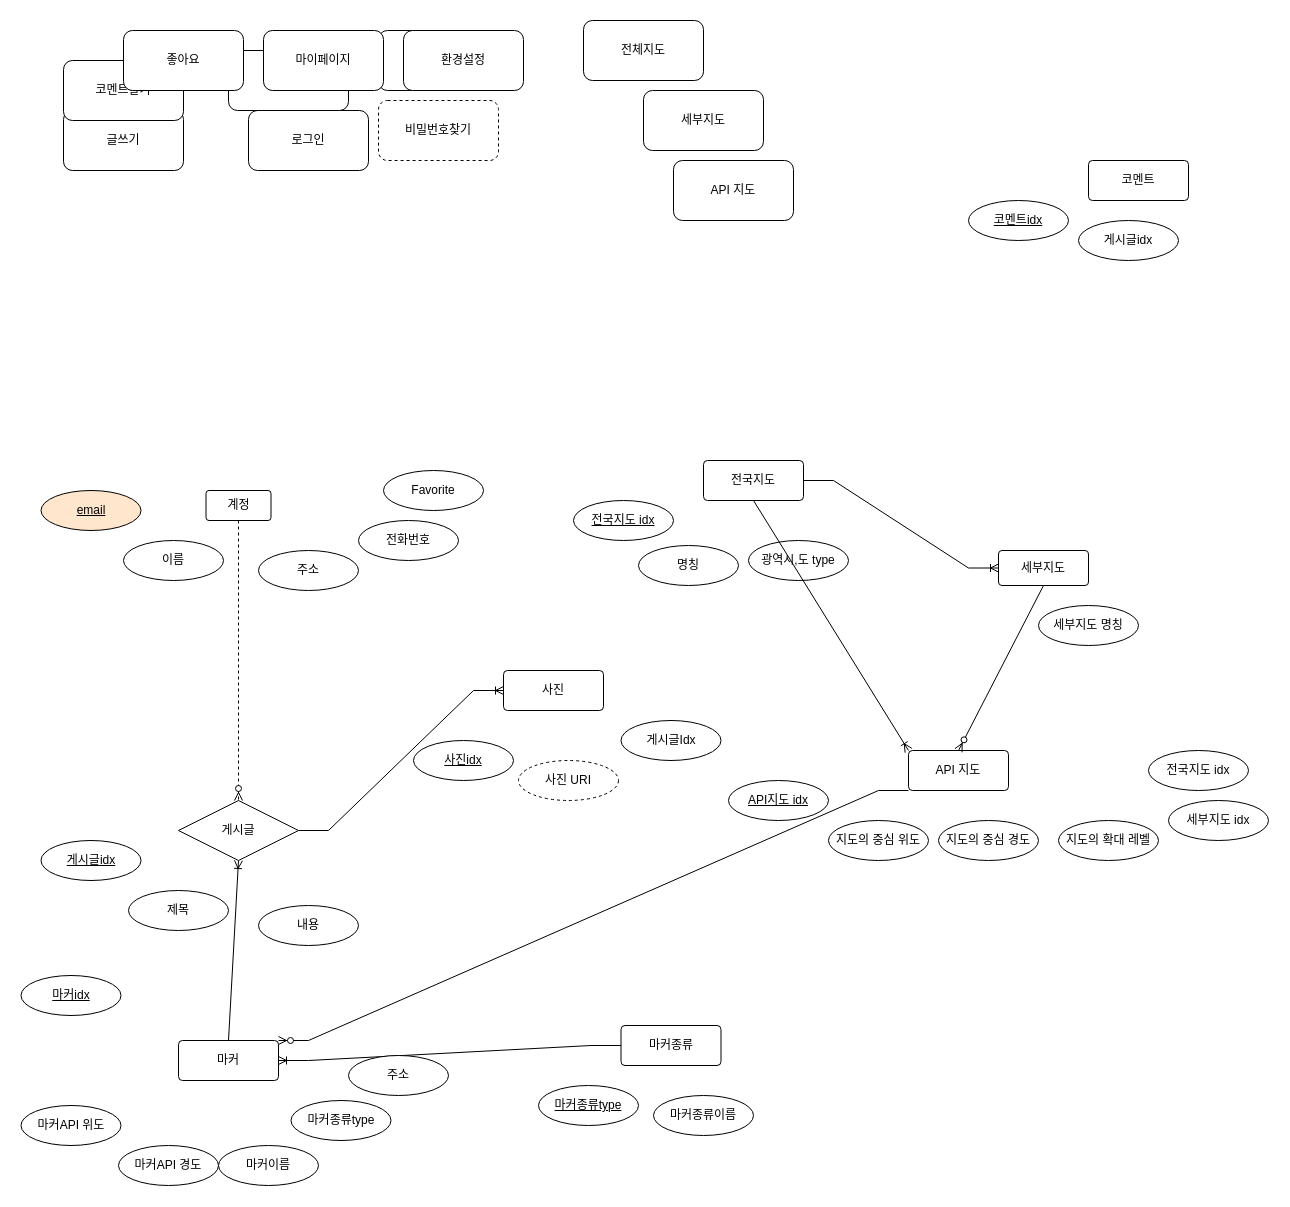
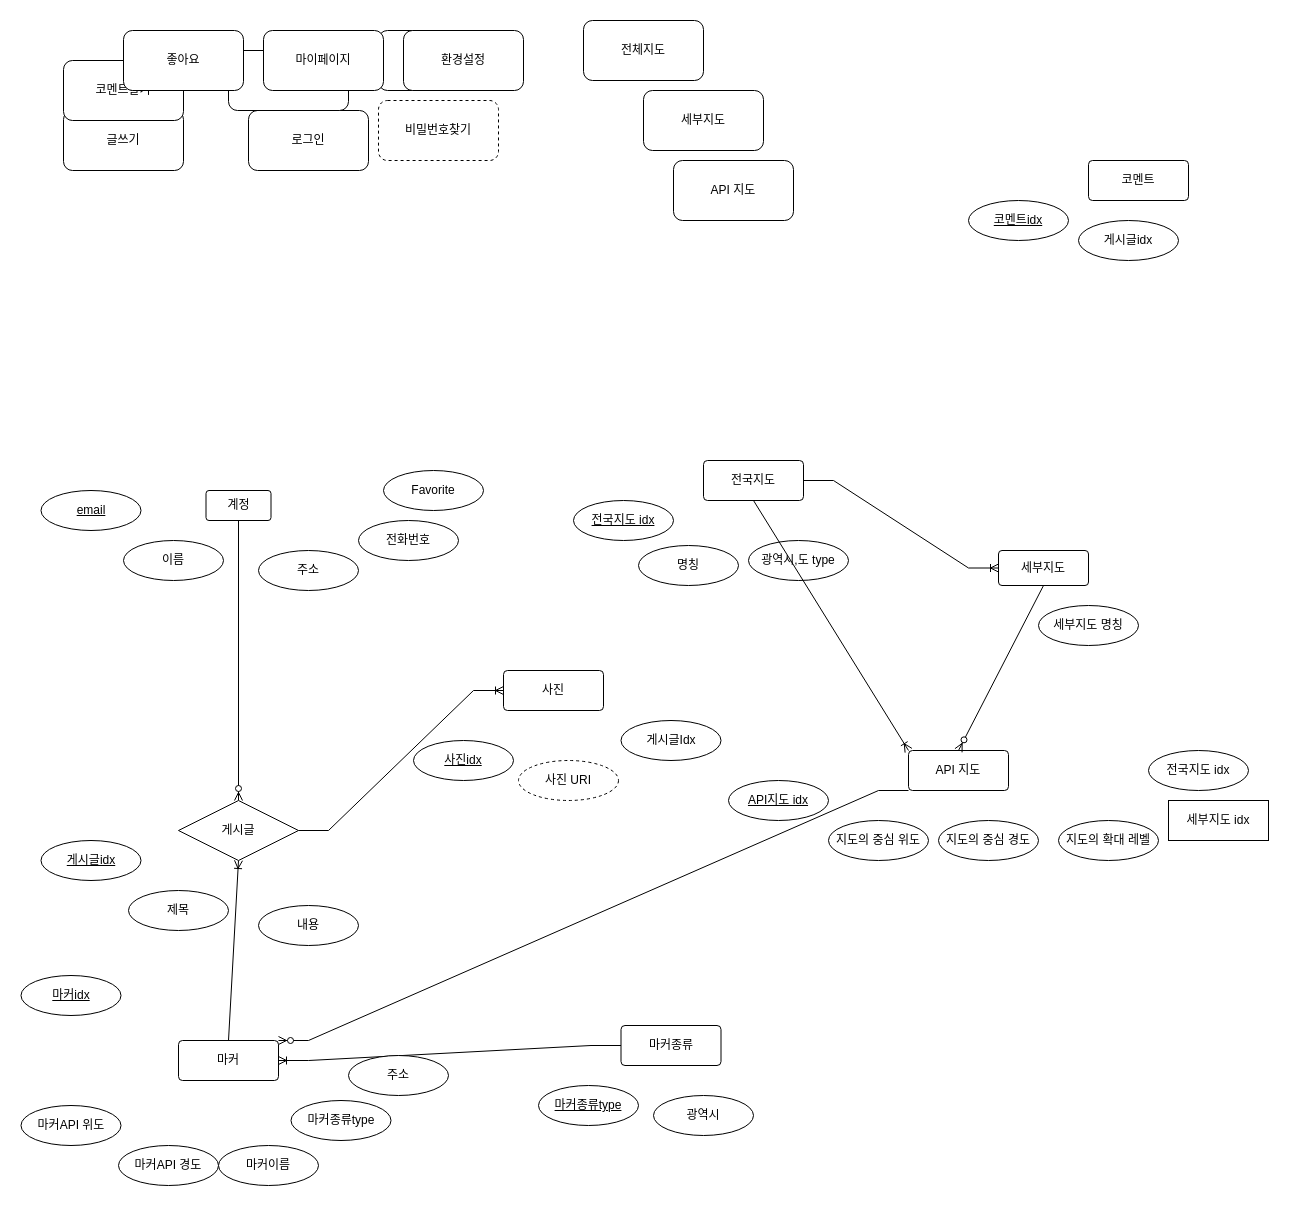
(91, 511) -> (91, 511)
(239, 661) -> (239, 661)
(1219, 821) -> (1219, 821)
(704, 1116) -> (704, 1116)
